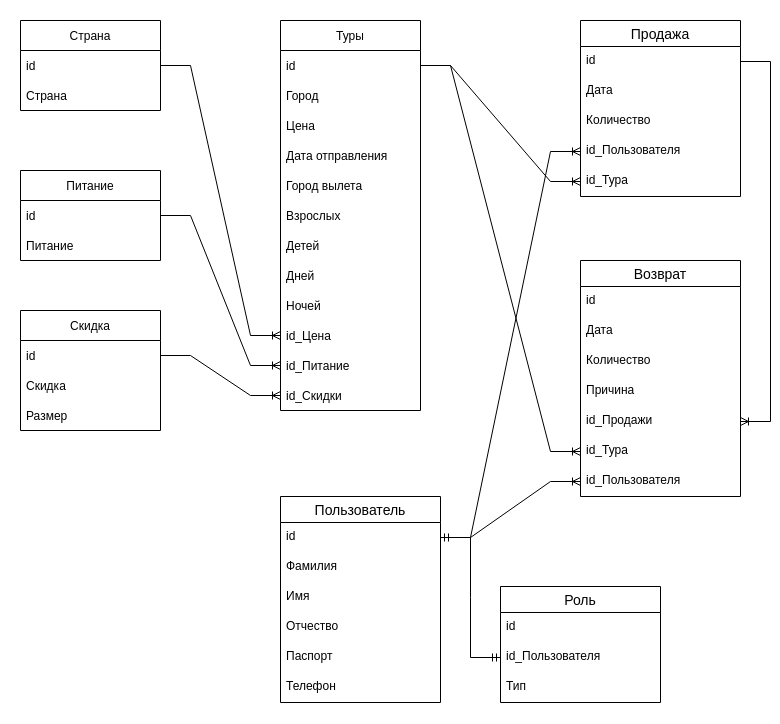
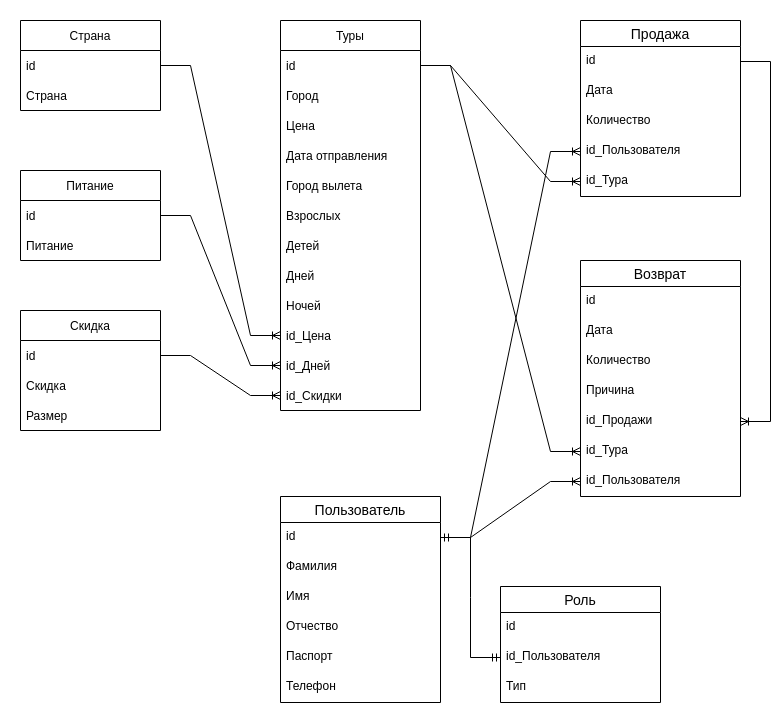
(318, 366) -> (308, 366)
